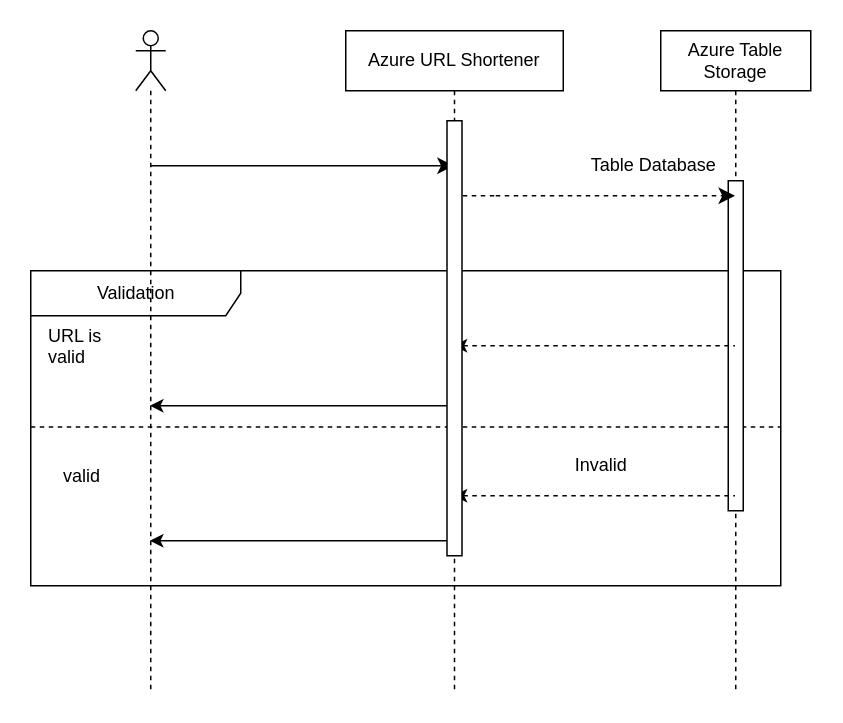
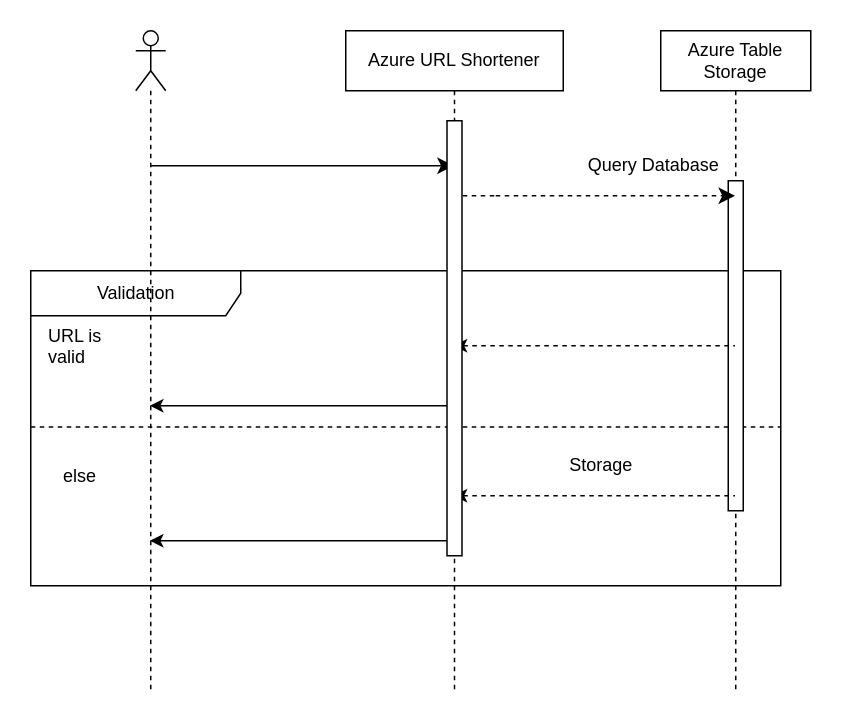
(654, 166) -> (654, 166)
(602, 466) -> (602, 466)
(84, 476) -> (81, 476)
